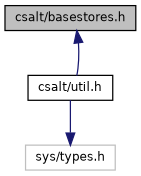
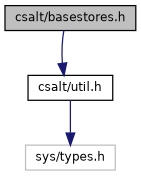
(79, 59) -> (62, 47)
